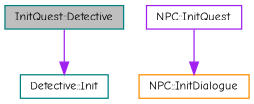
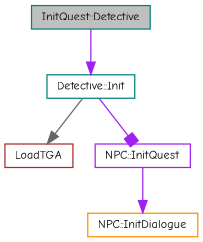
none -> (113, 116)
none -> (39, 156)
